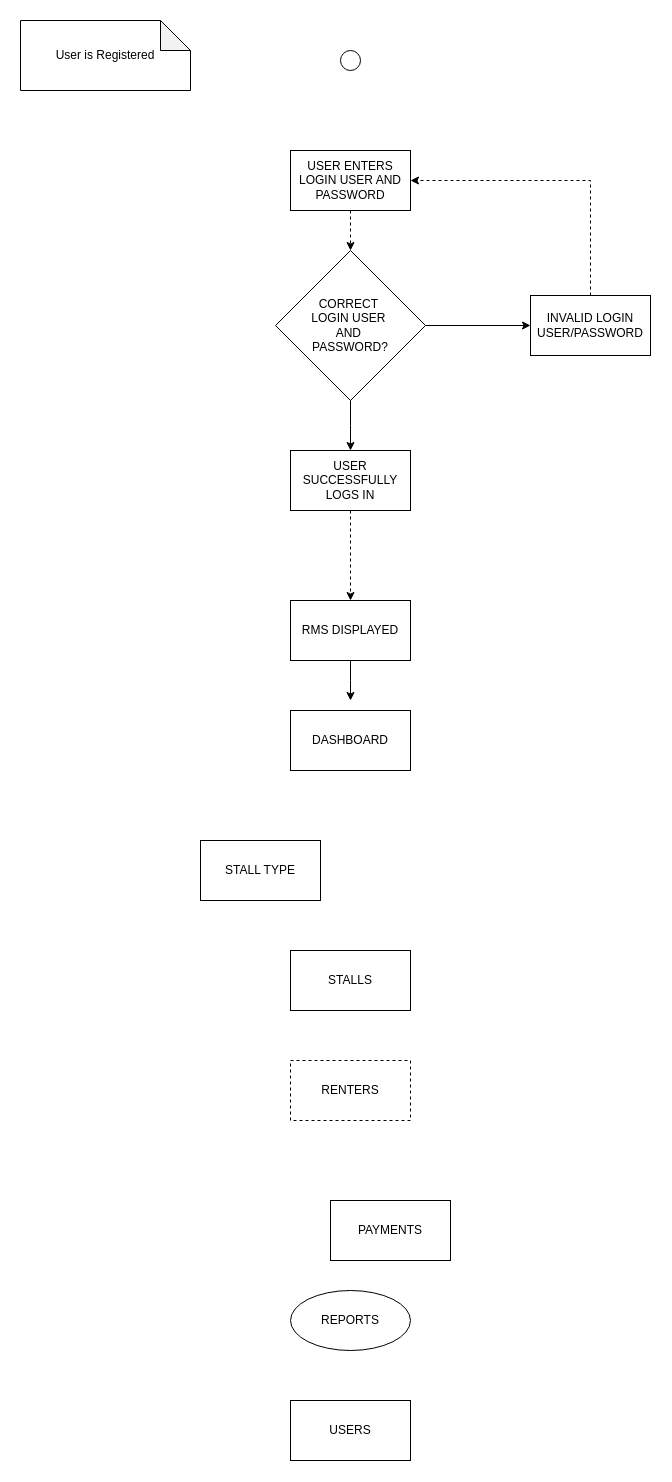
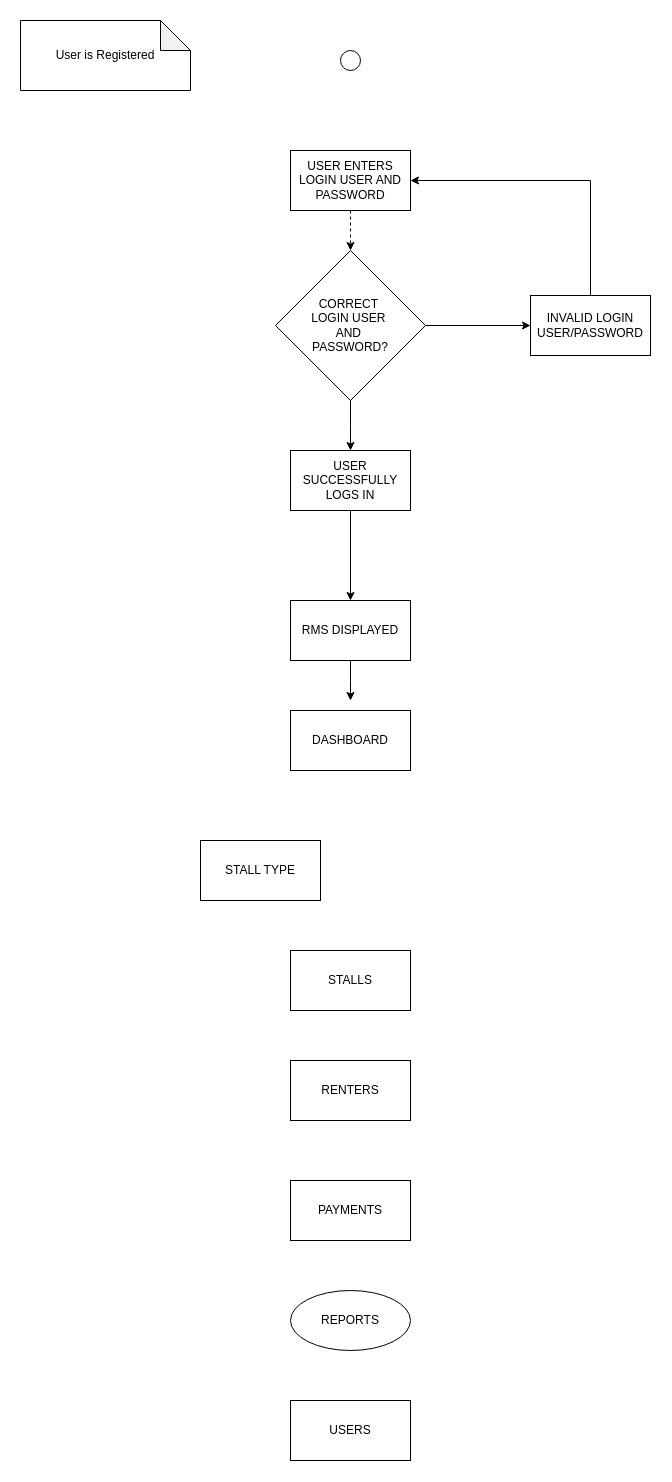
(561, 181) -> (561, 181)
(351, 553) -> (351, 553)
(351, 1091) -> (351, 1091)
(391, 1231) -> (351, 1211)
